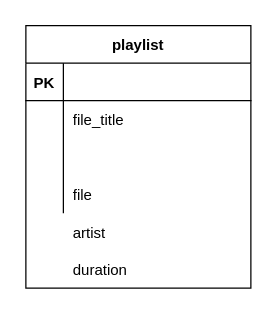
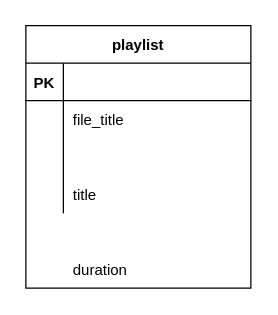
(85, 195) -> (90, 195)
(157, 232) -> none
